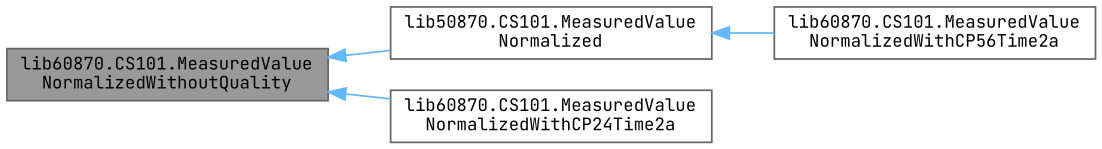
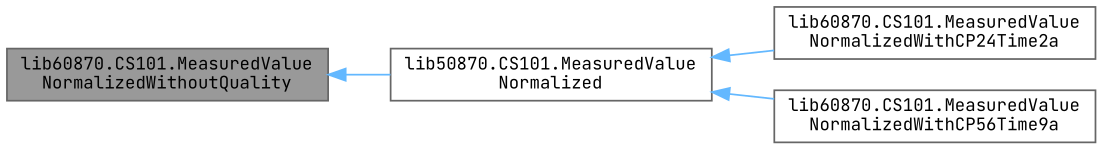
(935, 33) -> (935, 116)
(368, 96) -> (752, 53)
